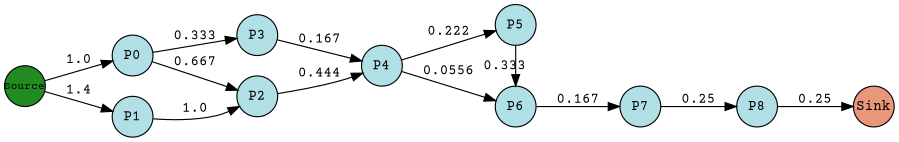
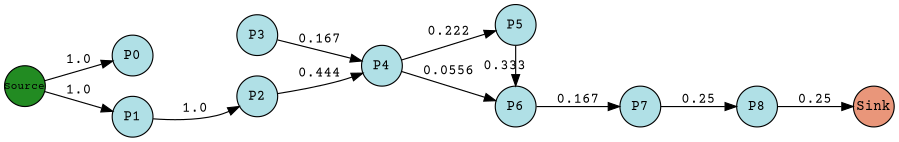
(189, 46) -> none
(190, 74) -> none
(79, 90) -> (79, 90)
